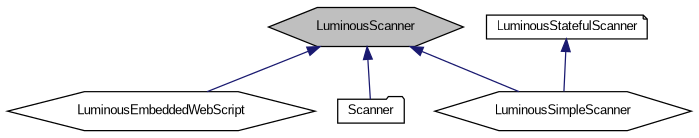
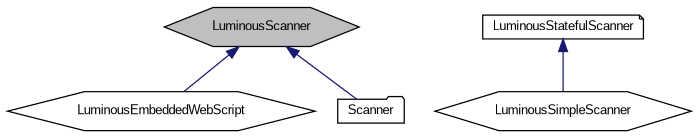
(471, 72) -> none
